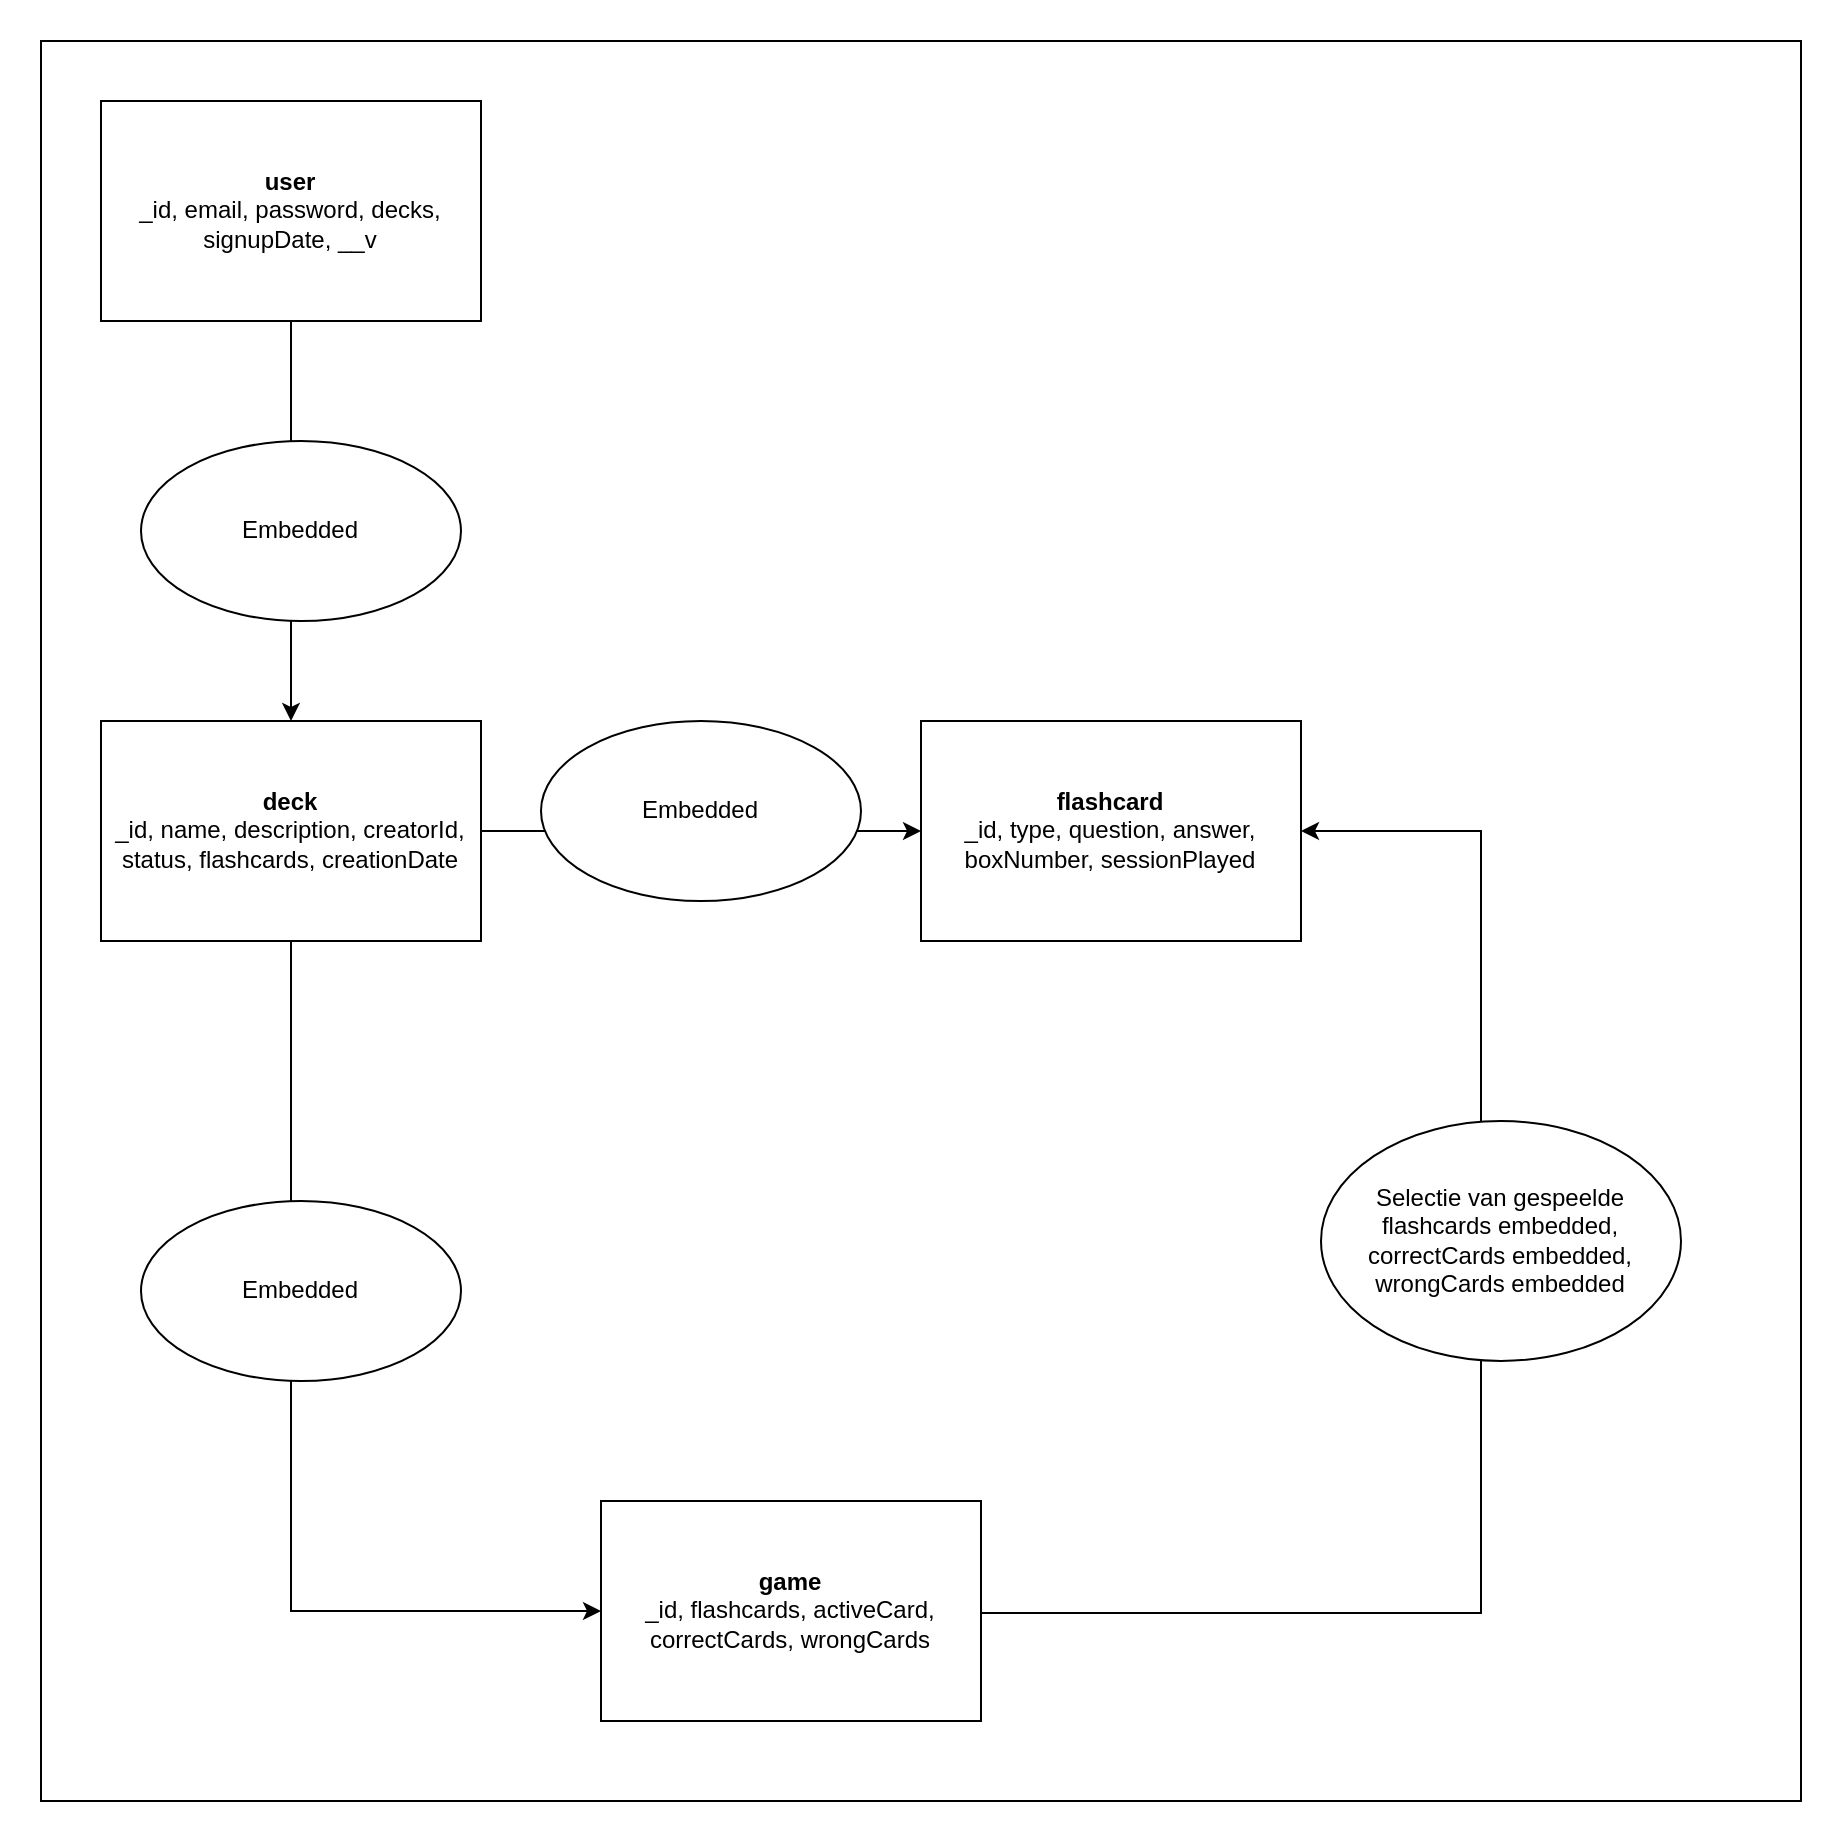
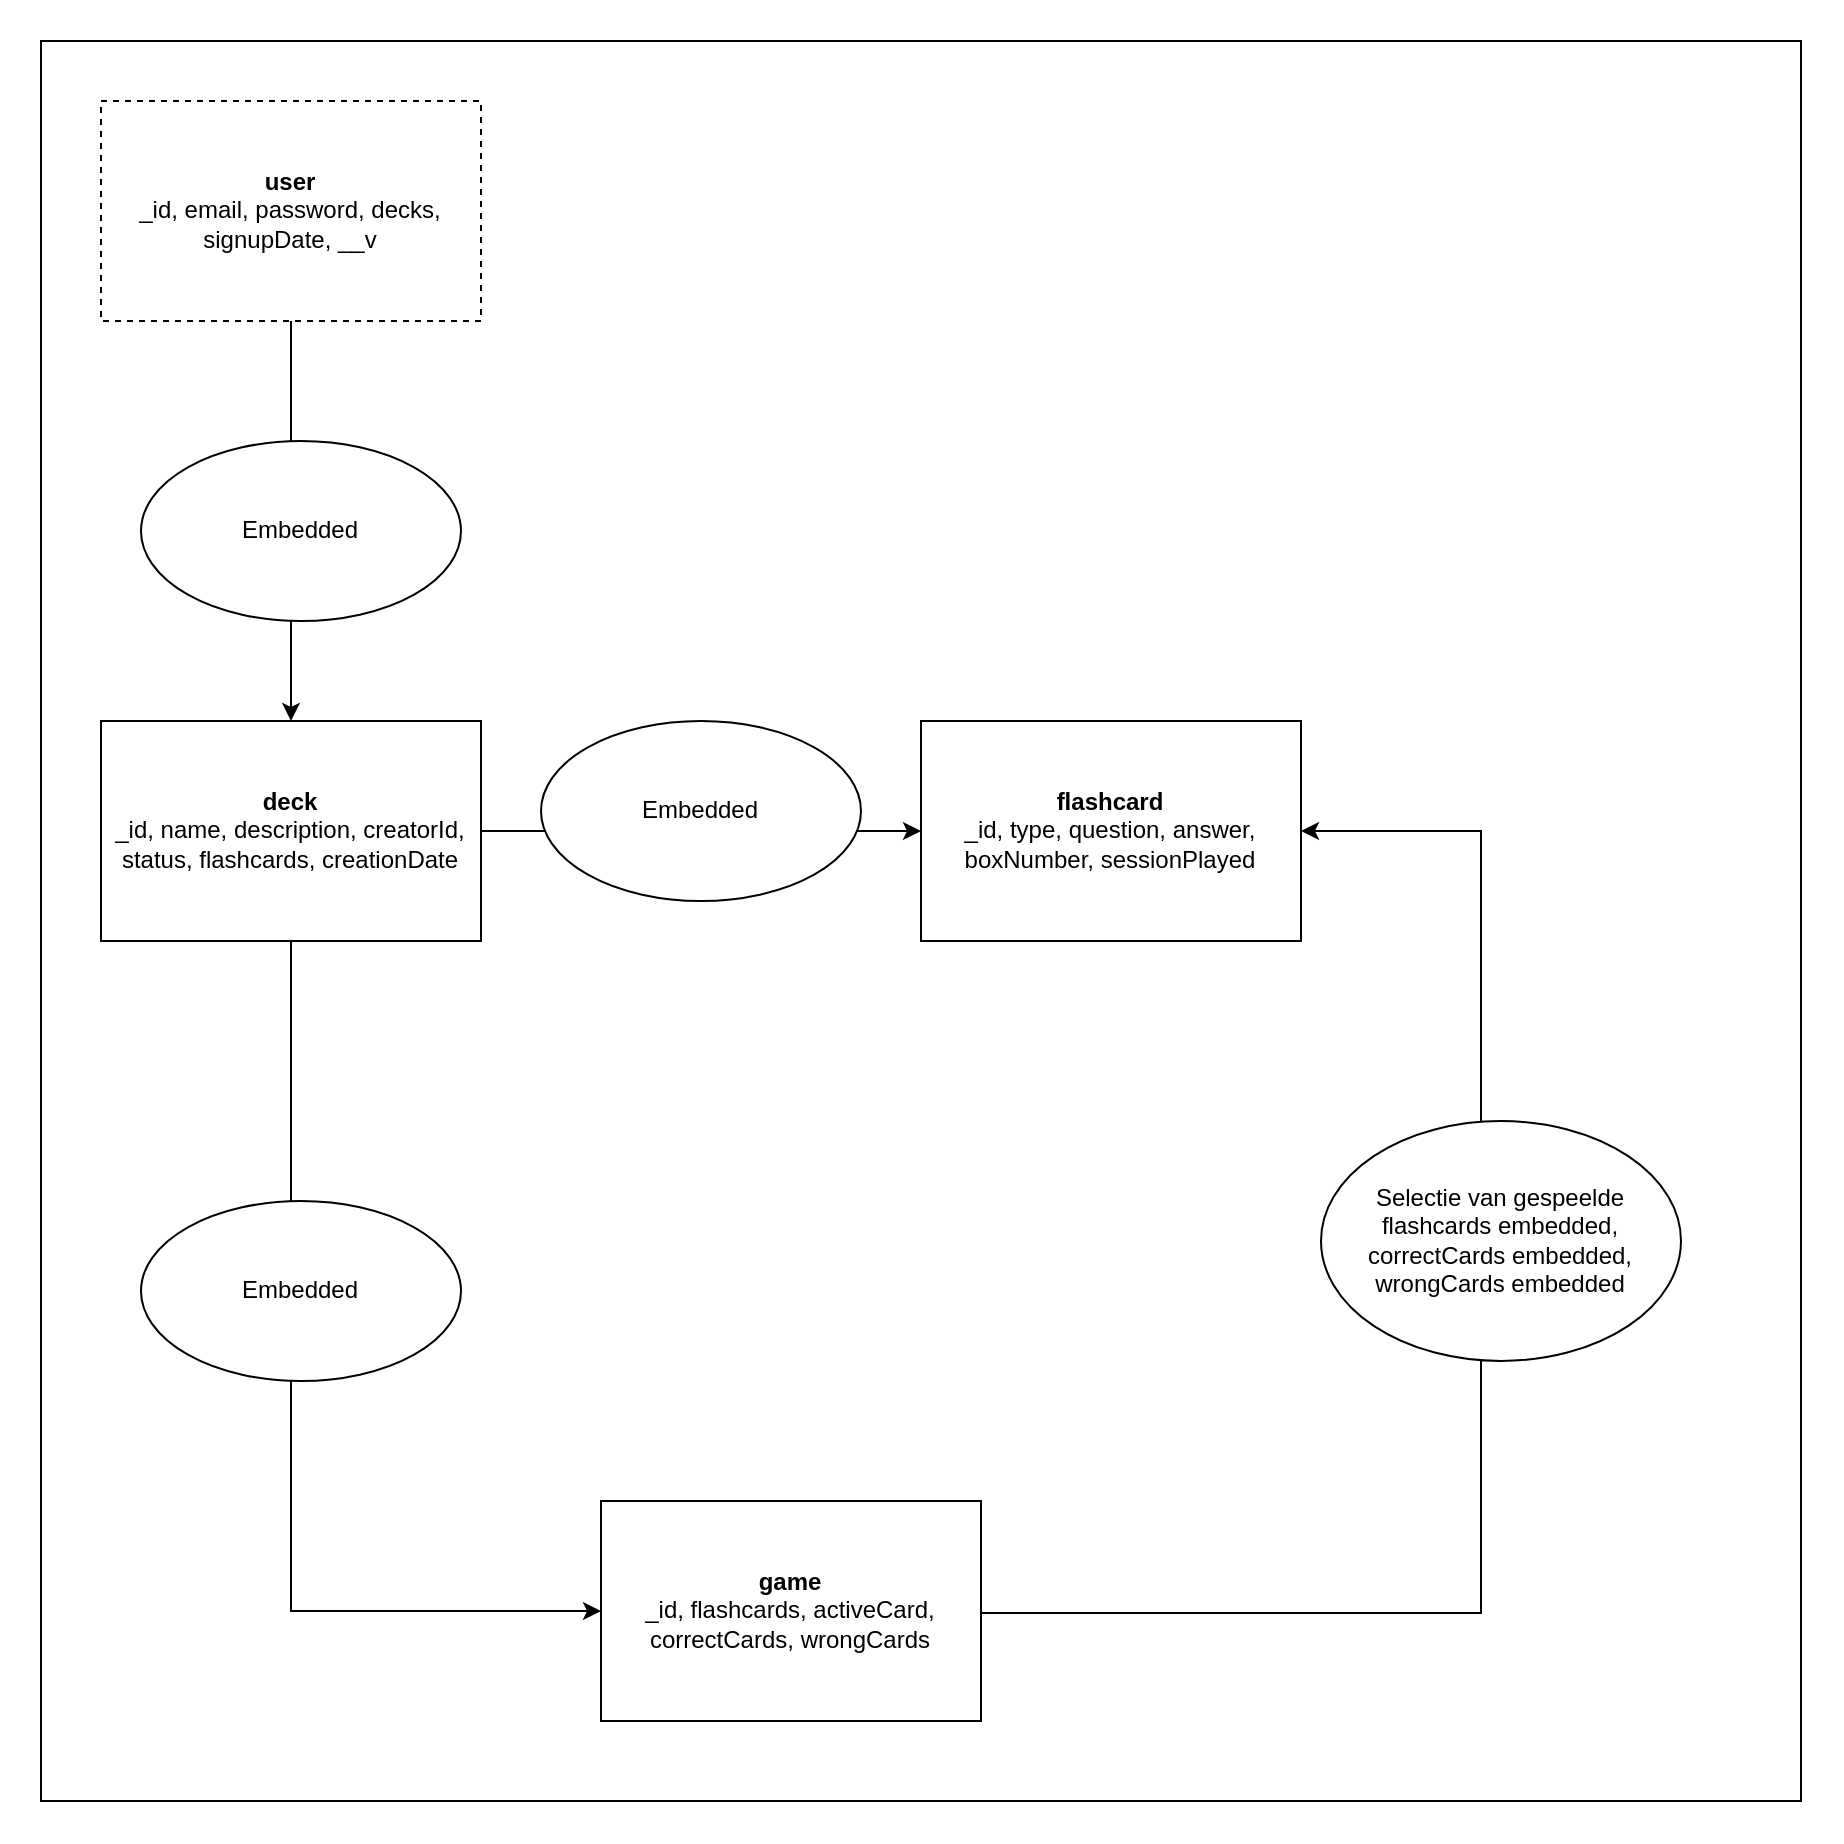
(291, 211) -> (291, 211)
